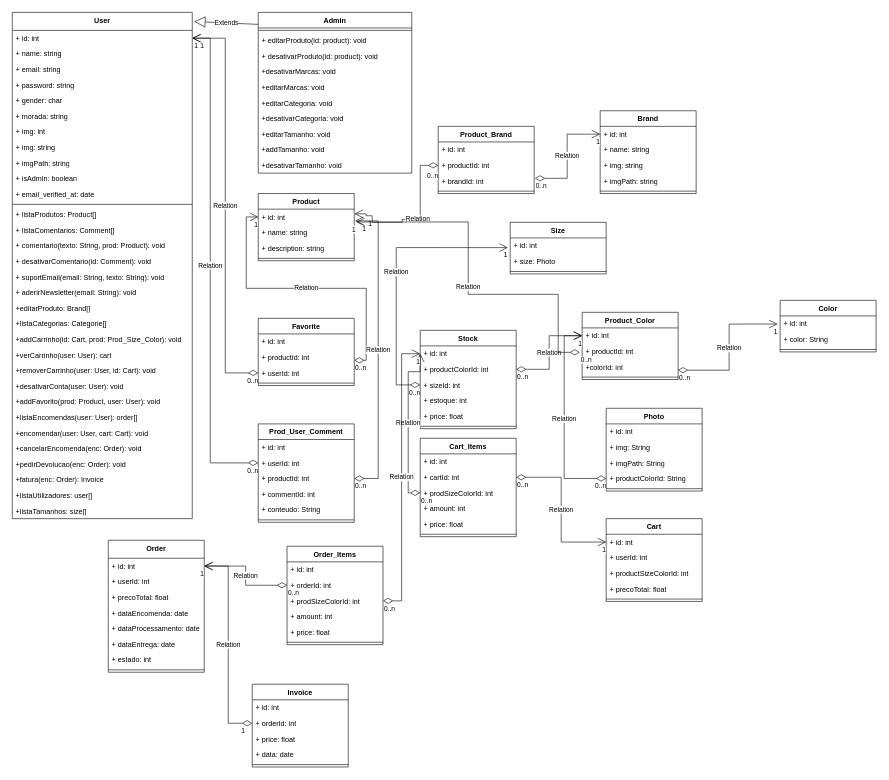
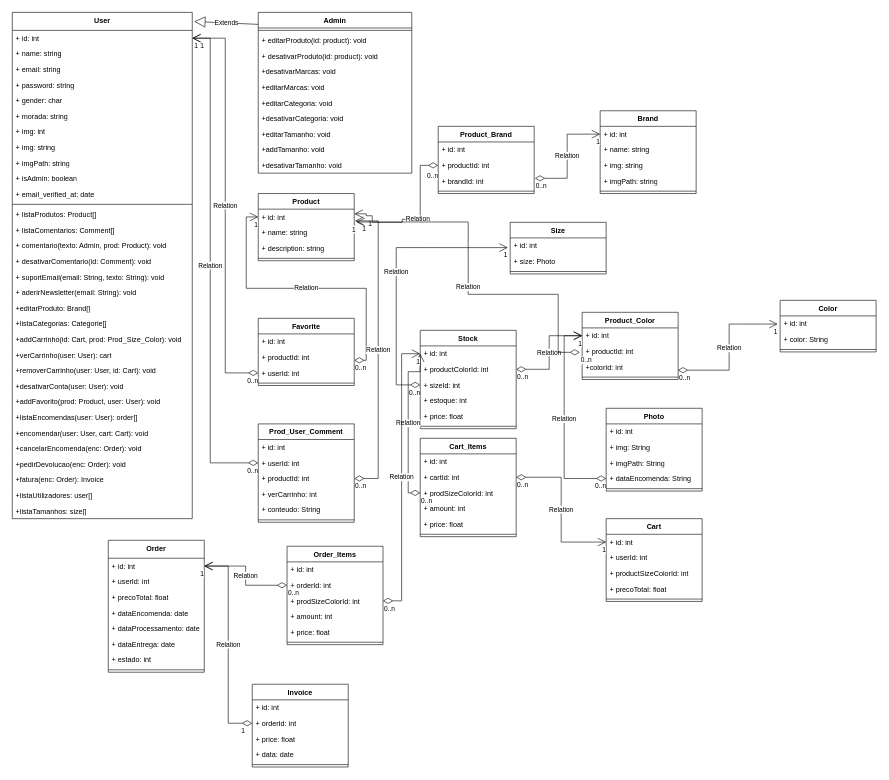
(101, 246) -> (99, 246)
(654, 479) -> (653, 479)
(290, 495) -> (294, 495)
